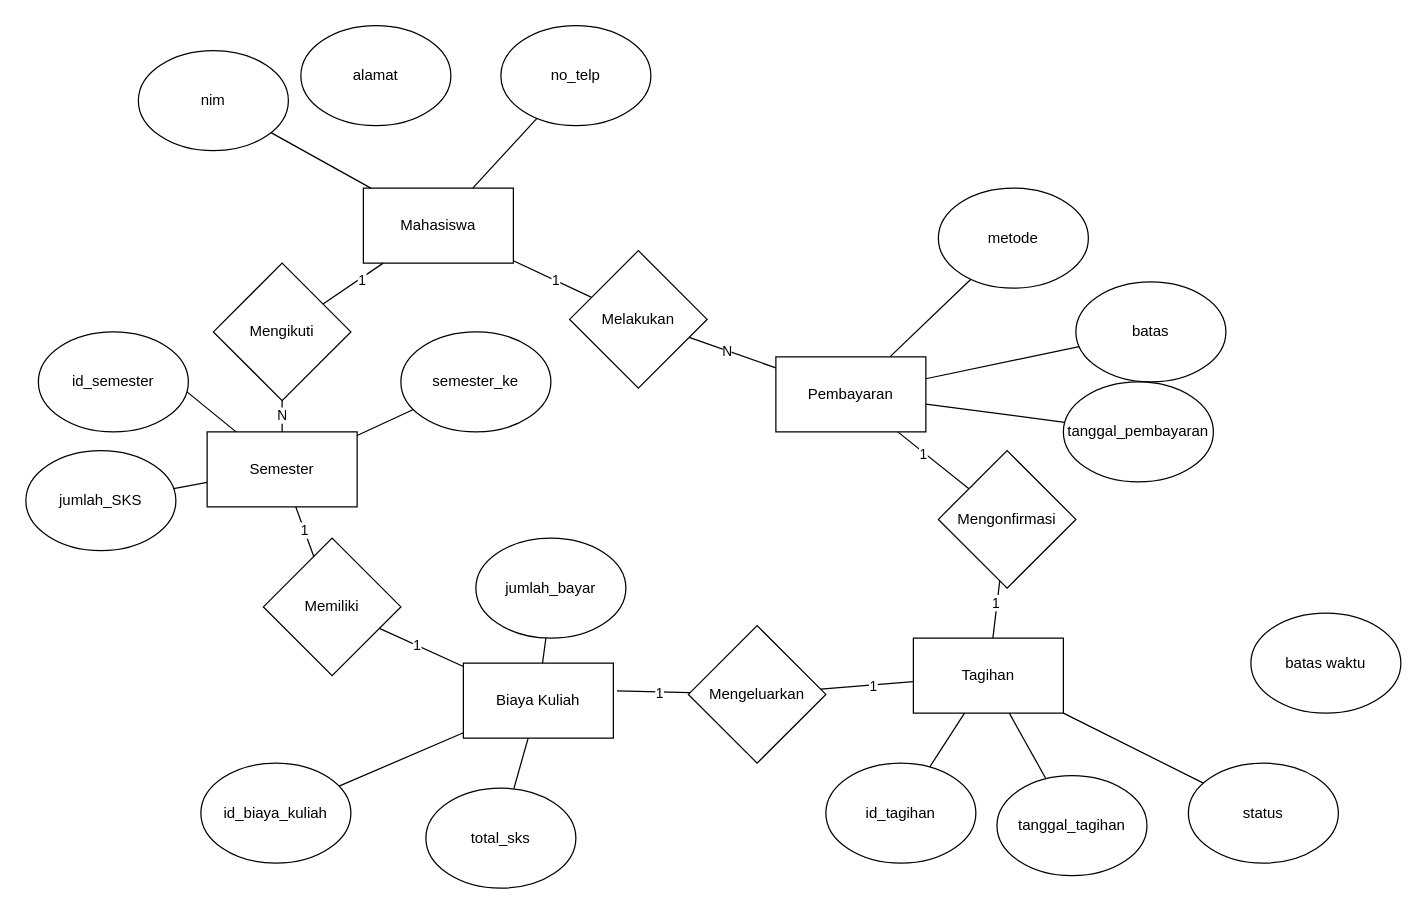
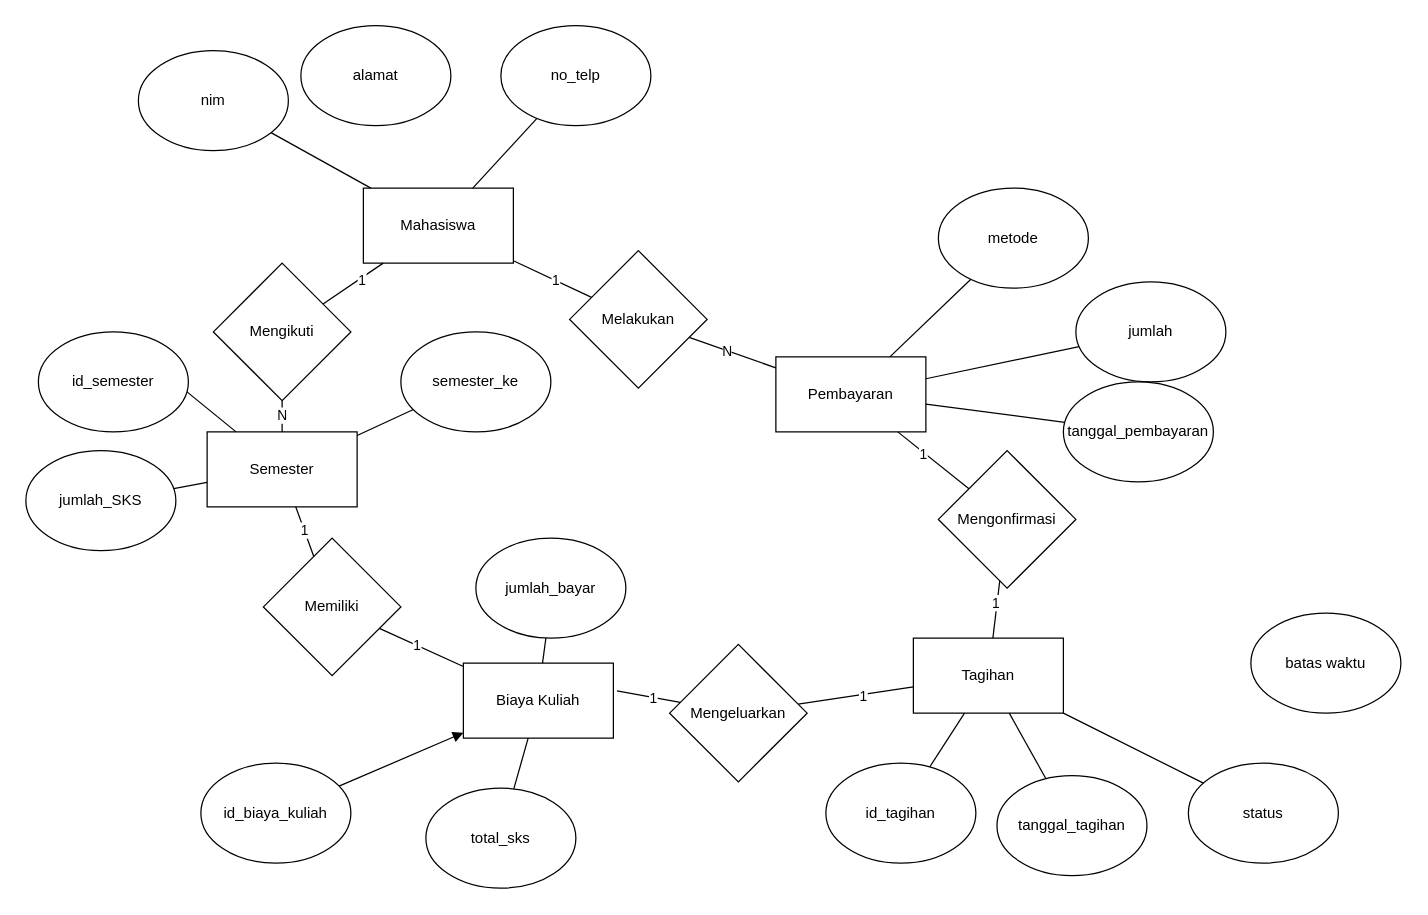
(1151, 332) -> (1151, 332)
(757, 694) -> (738, 713)
(458, 735) -> (453, 737)
